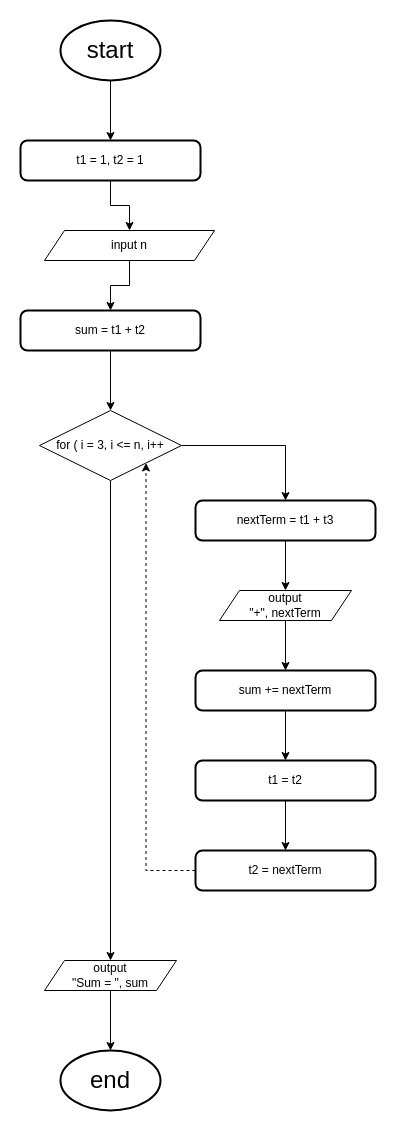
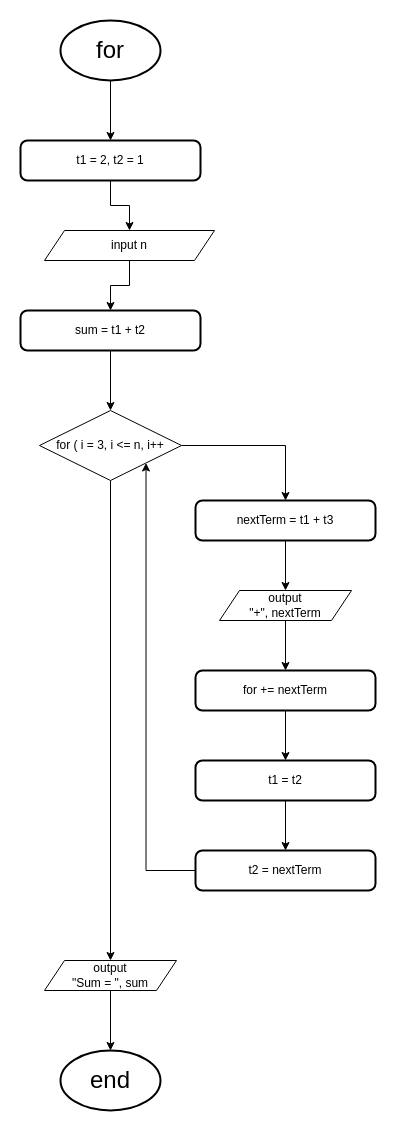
(111, 51) -> (111, 51)
(111, 161) -> (111, 161)
(286, 691) -> (286, 691)
(146, 694) -> (146, 694)
